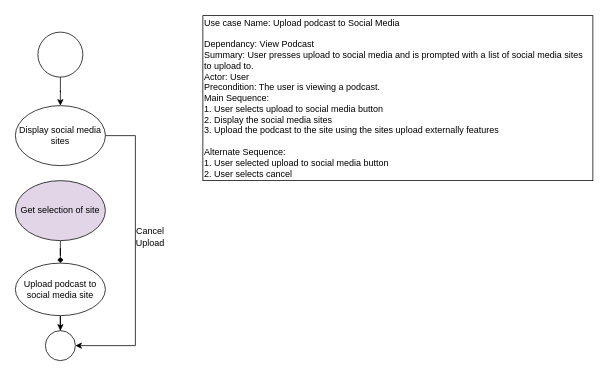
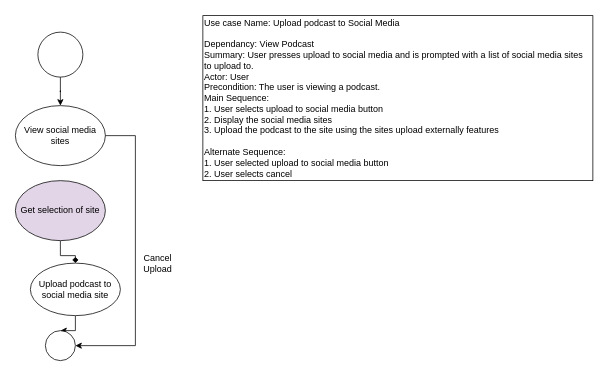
(60, 135) -> (60, 135)
(150, 237) -> (158, 263)
(60, 289) -> (75, 289)
